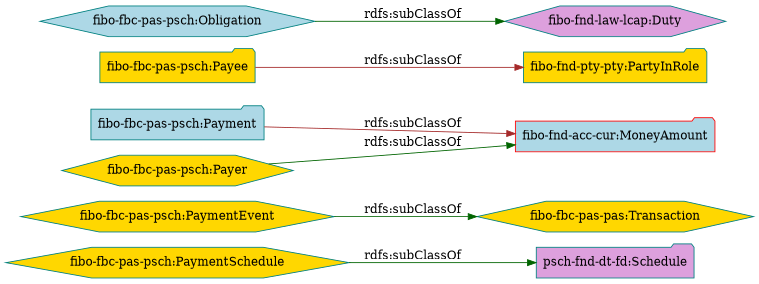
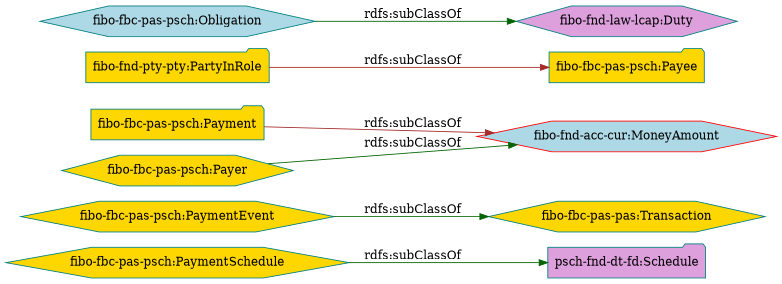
(385, 67) -> (405, 67)
(177, 125) -> (177, 125)
(615, 136) -> (627, 136)
